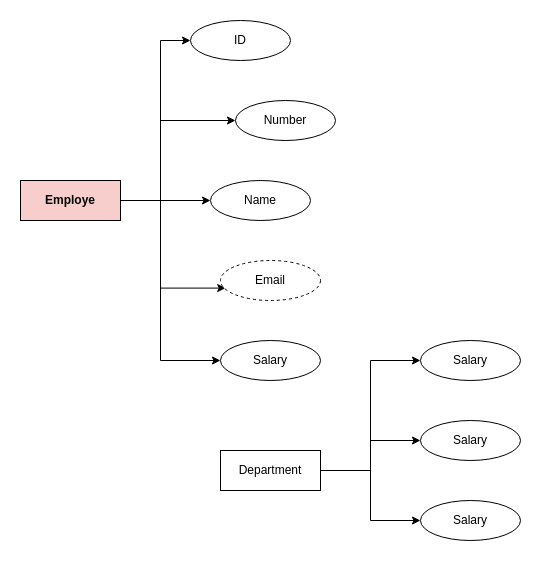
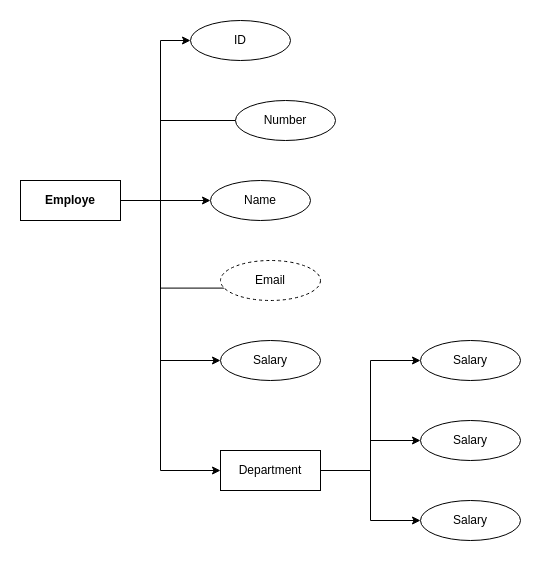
(227, 121) -> (230, 121)
(71, 201) -> (71, 201)
(217, 288) -> (220, 288)
none -> (161, 443)
